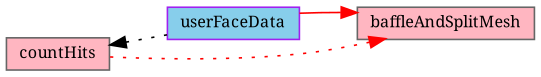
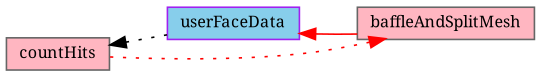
(320, 13) -> (337, 34)
